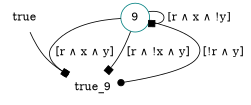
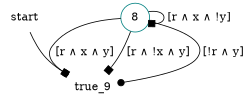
(25, 18) -> (25, 18)
(135, 18) -> (135, 18)
